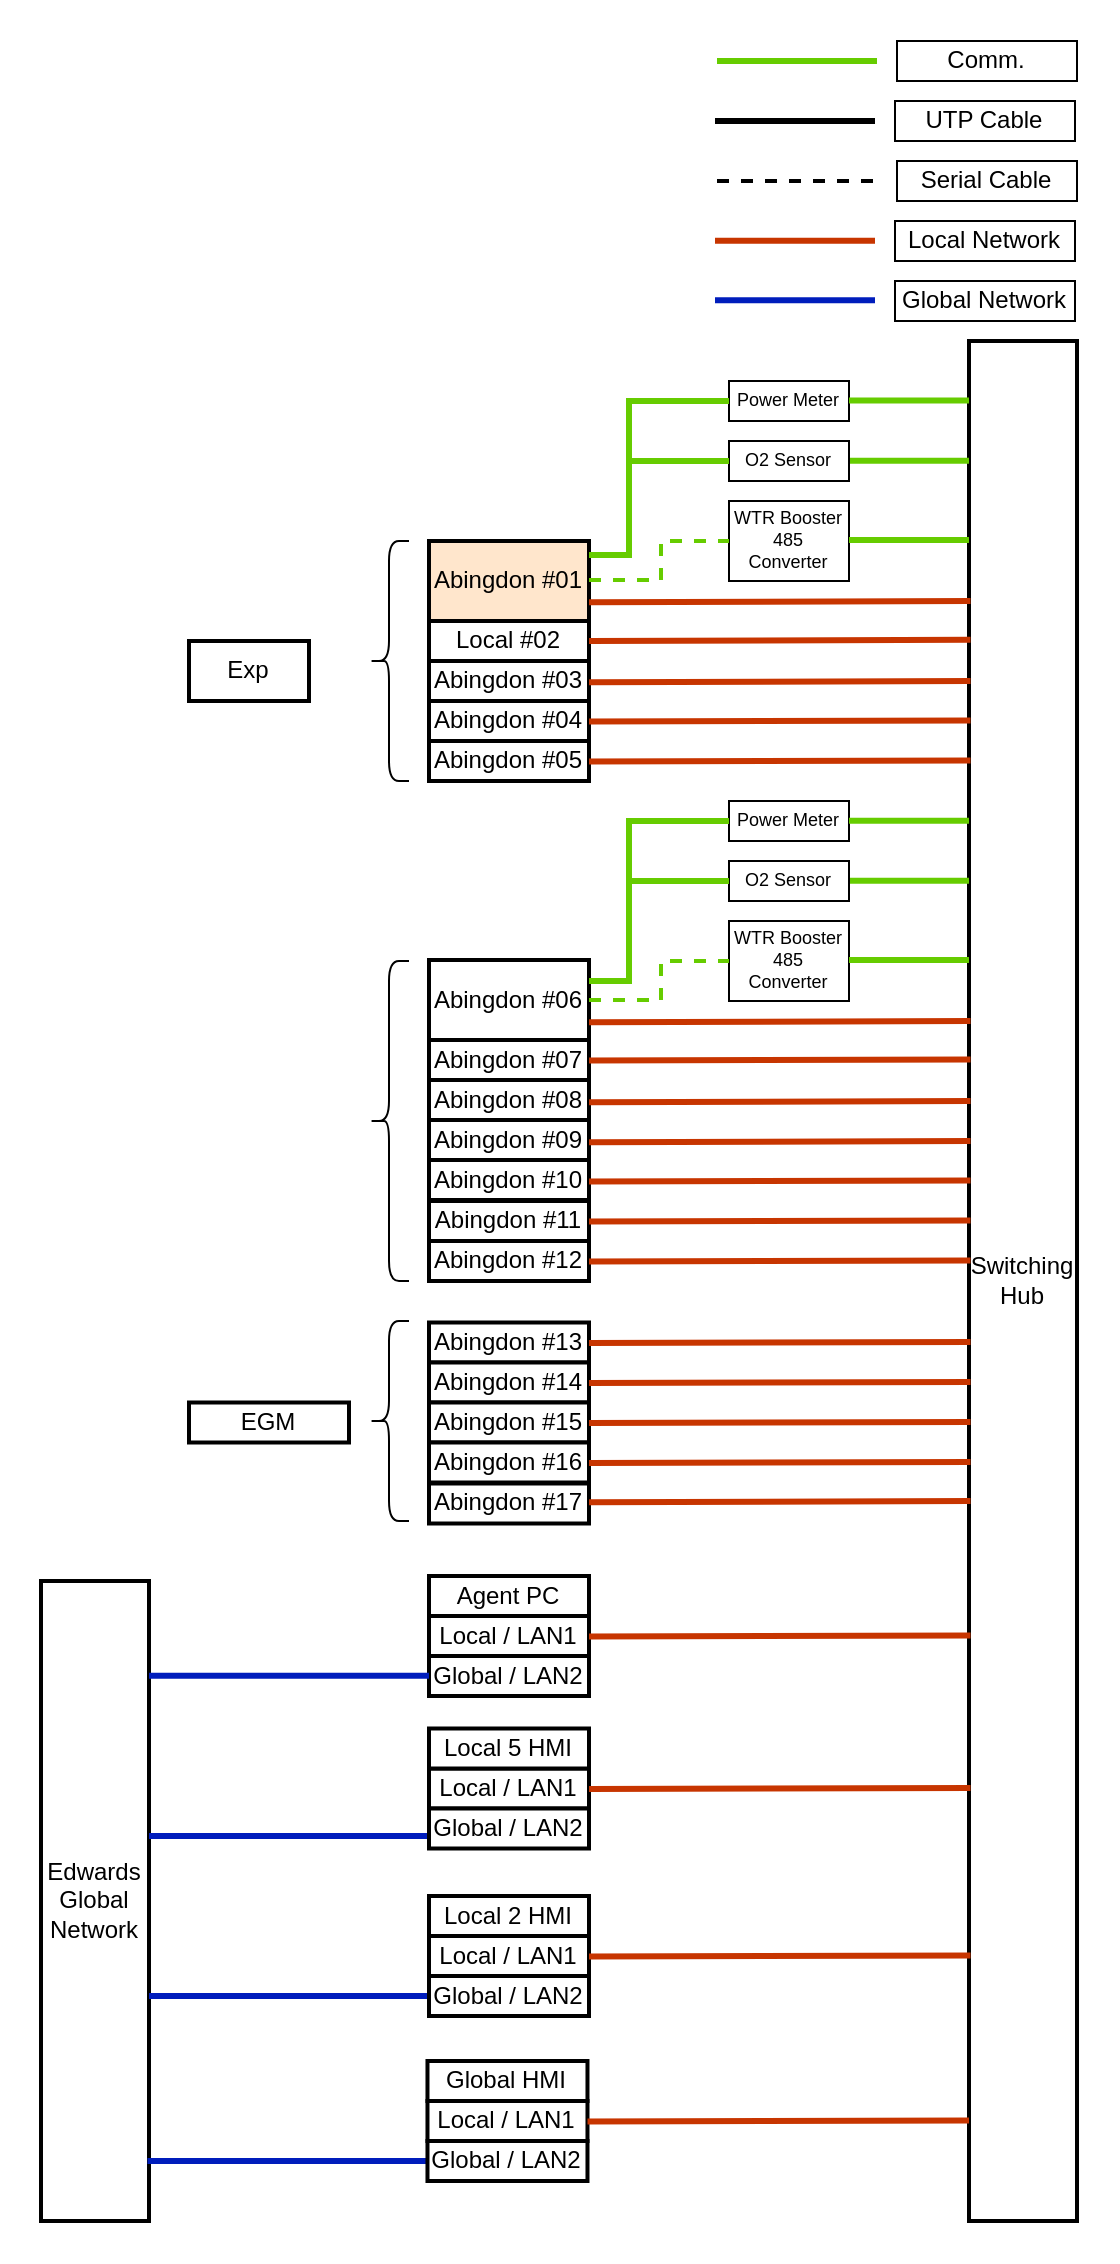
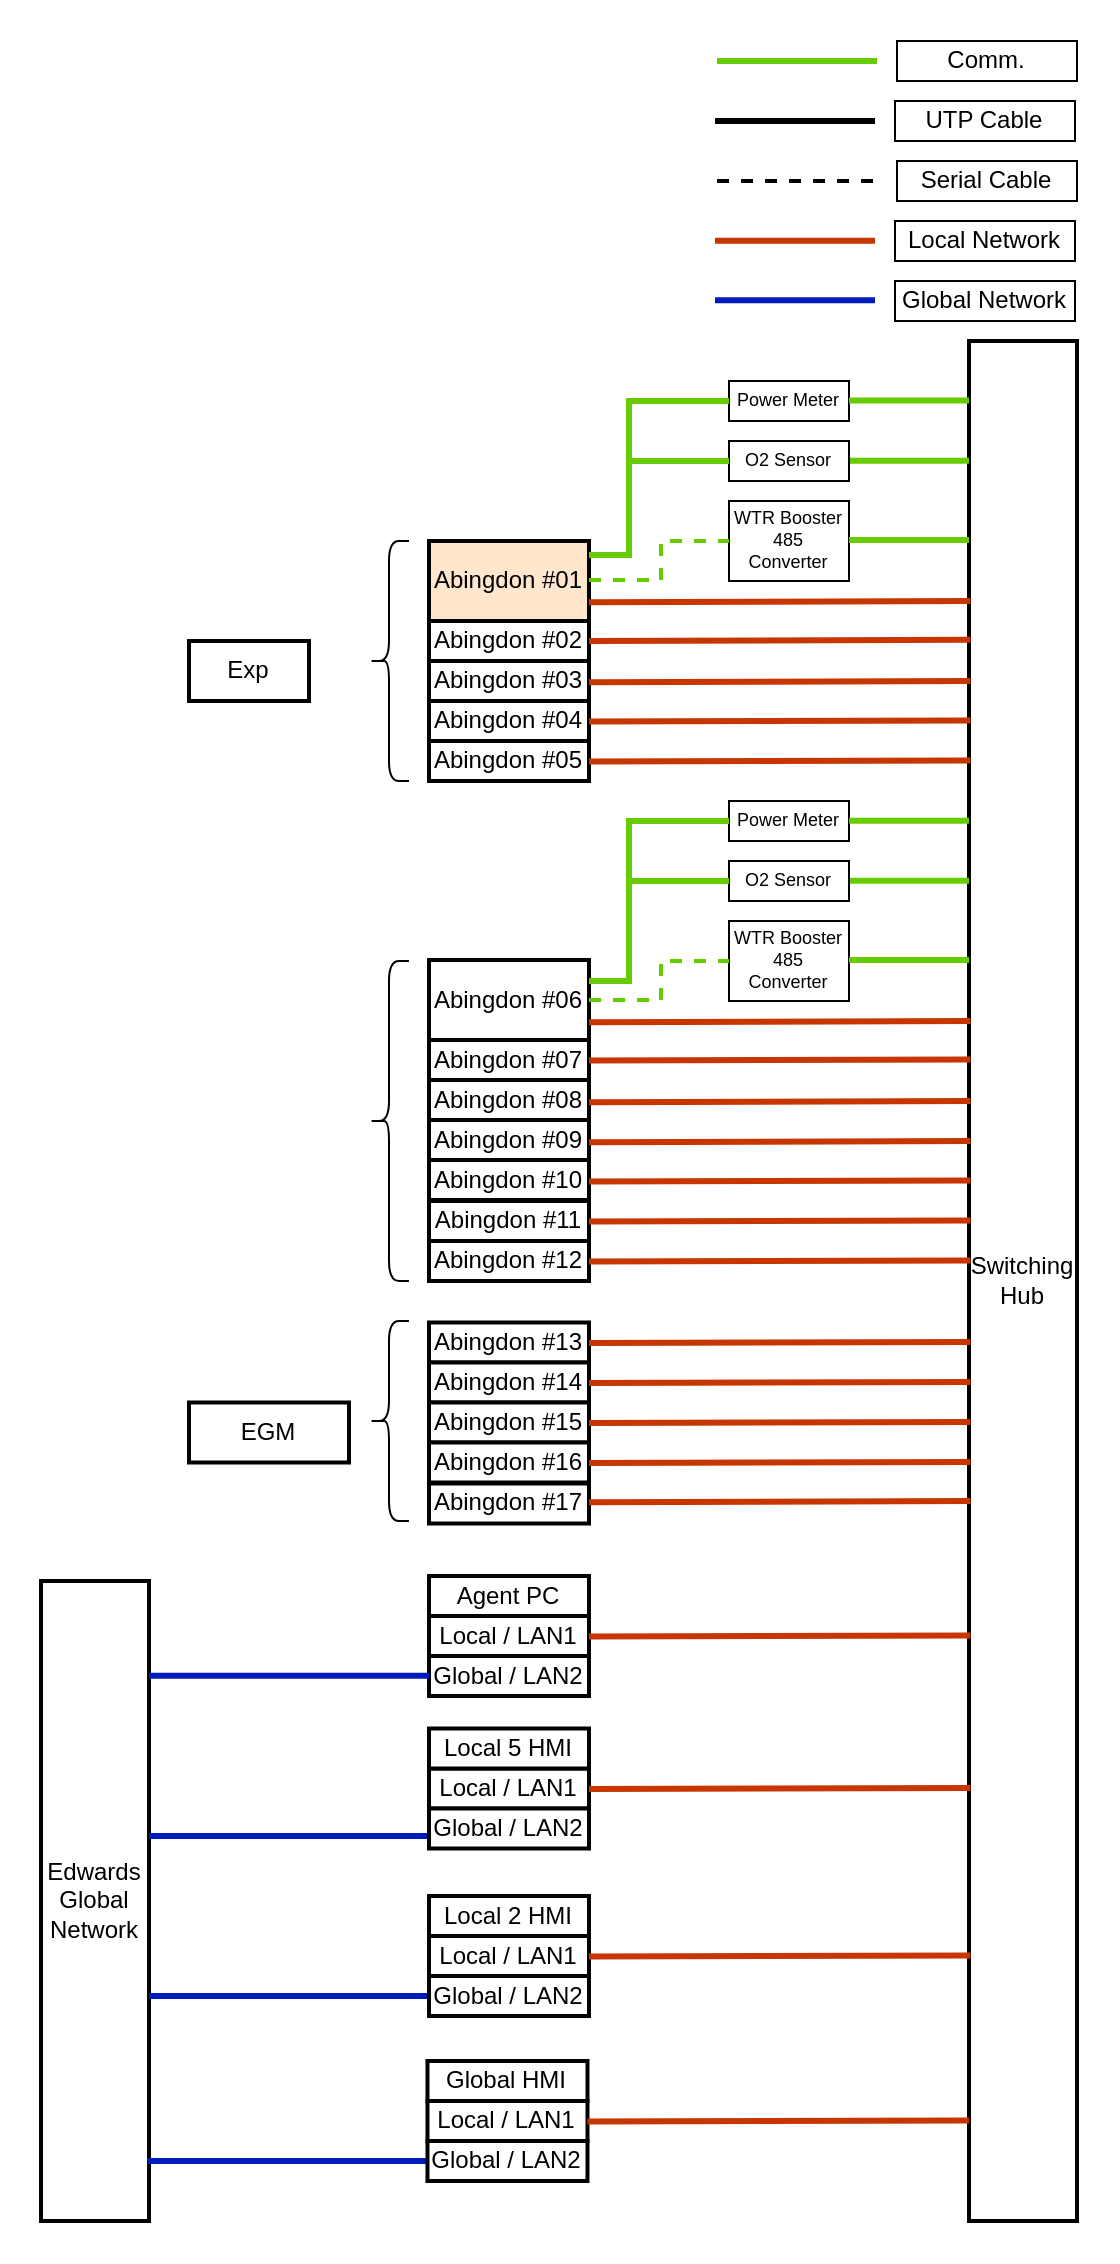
(509, 641) -> (509, 641)
(269, 1423) -> (269, 1433)
